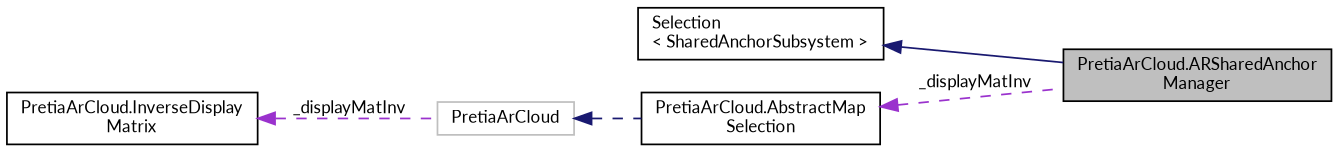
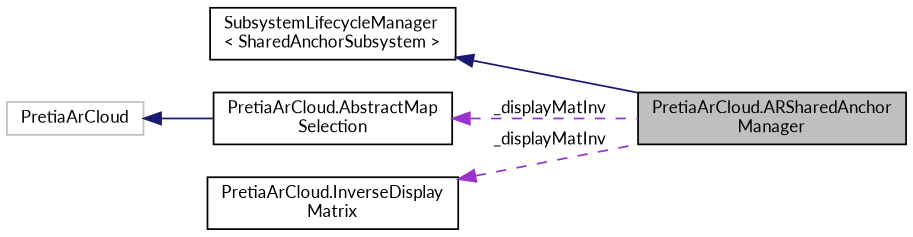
(761, 34) -> (333, 34)
(356, 118) -> (557, 160)
(617, 118) -> (187, 118)
